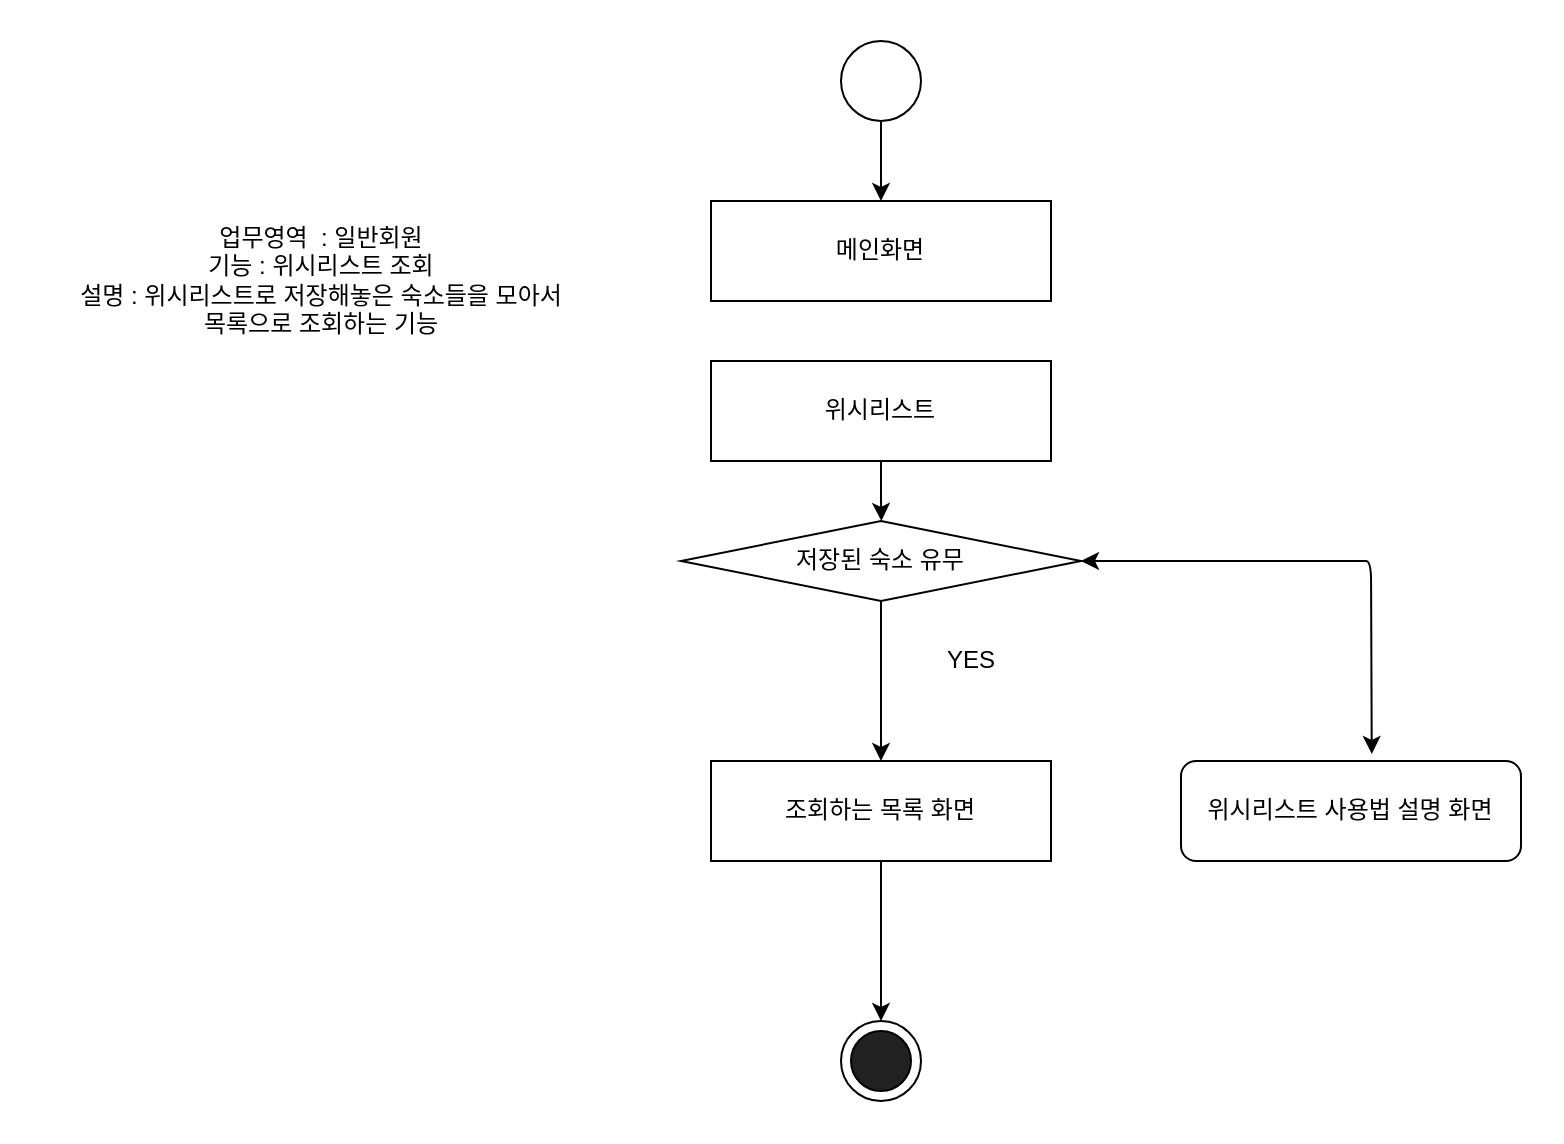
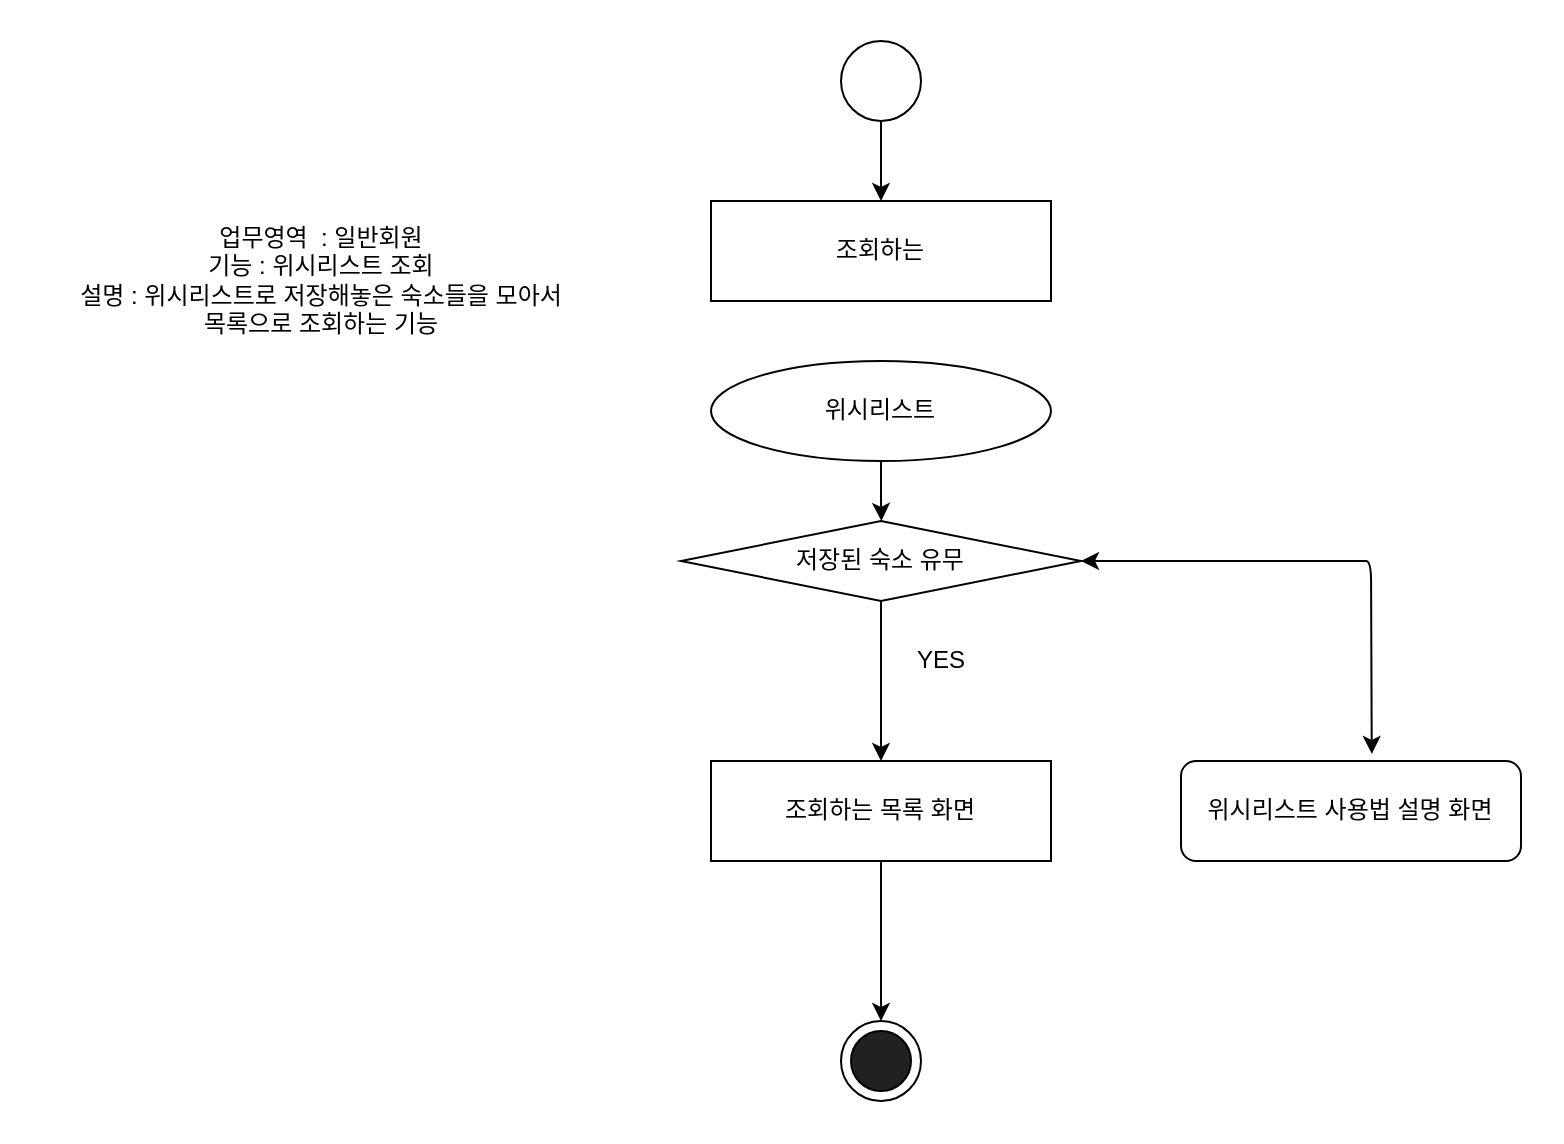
(881, 251) -> (881, 251)
(881, 411) -> (881, 411)
(971, 661) -> (941, 661)
